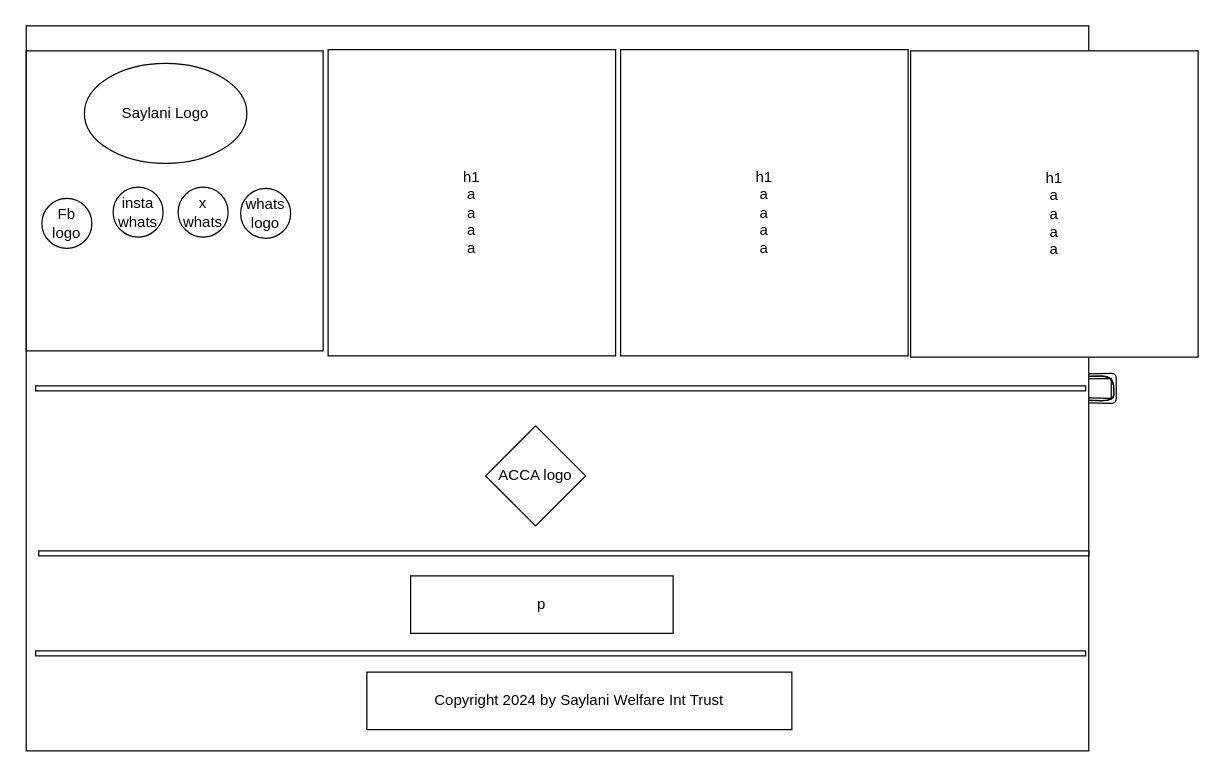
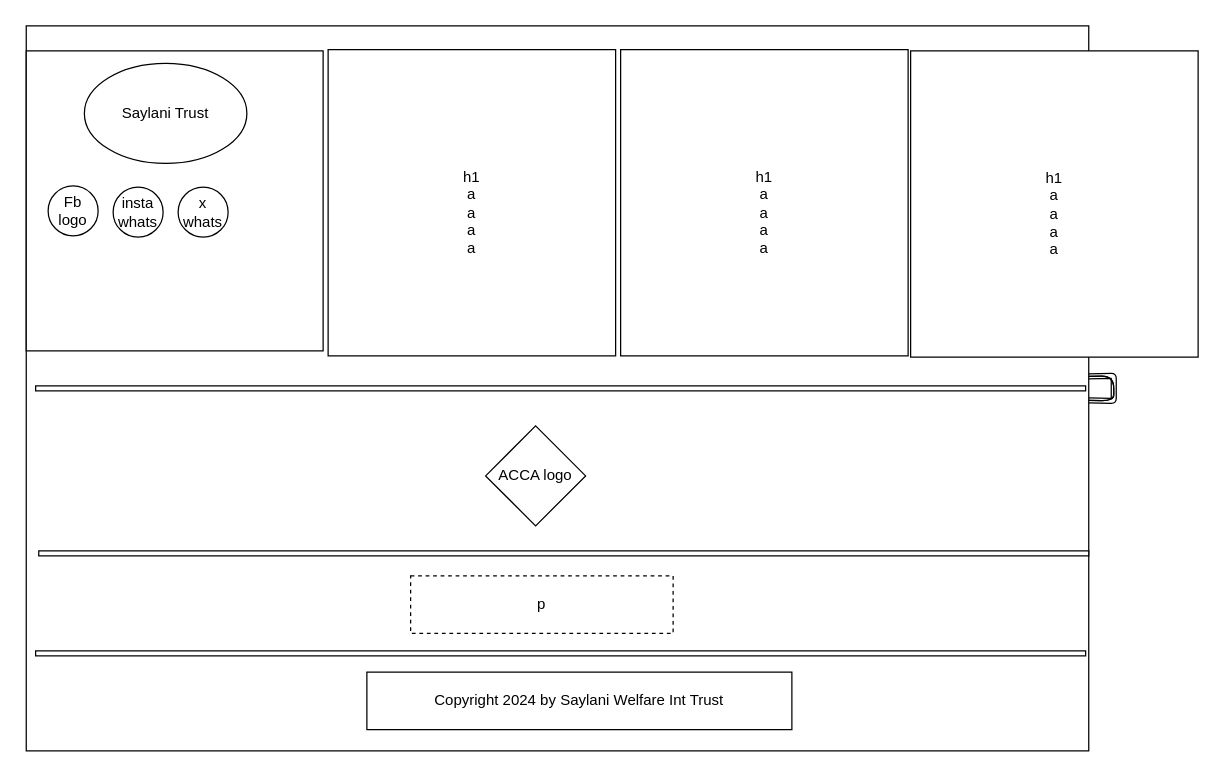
(166, 113) -> (166, 113)
(266, 213) -> none
(67, 223) -> (73, 211)
(542, 604) -> (542, 604)
